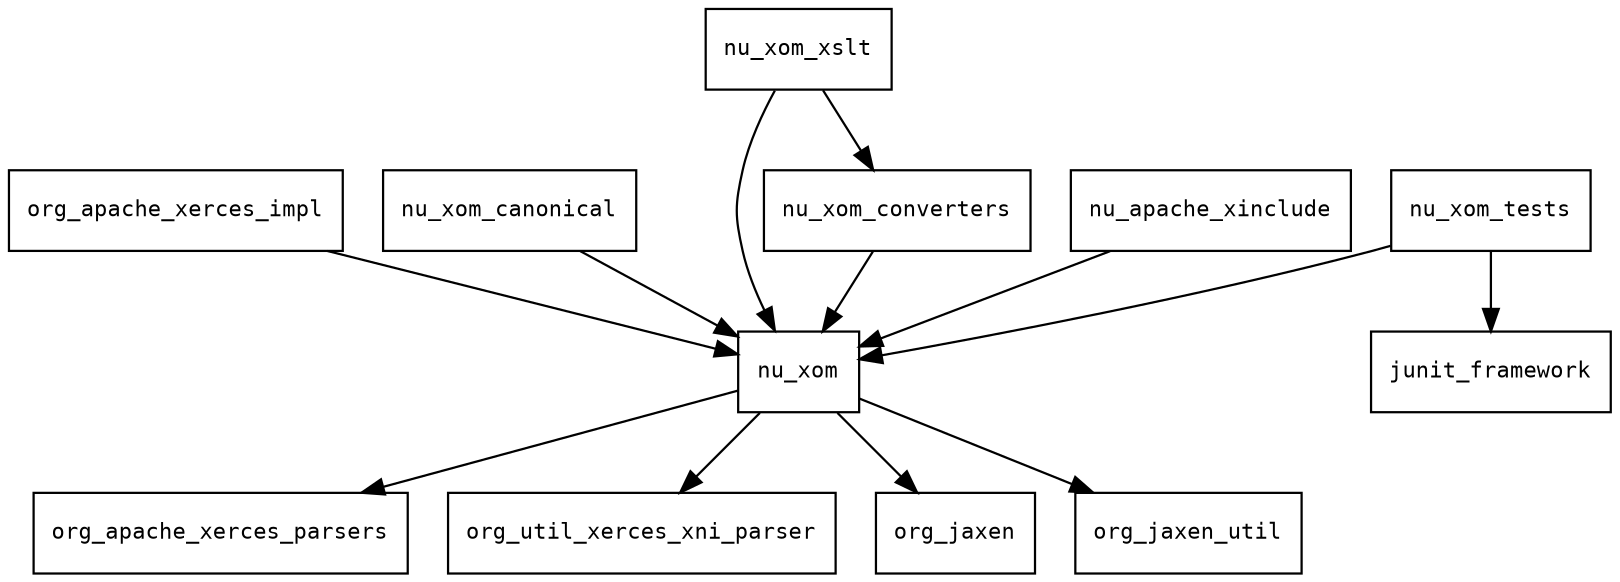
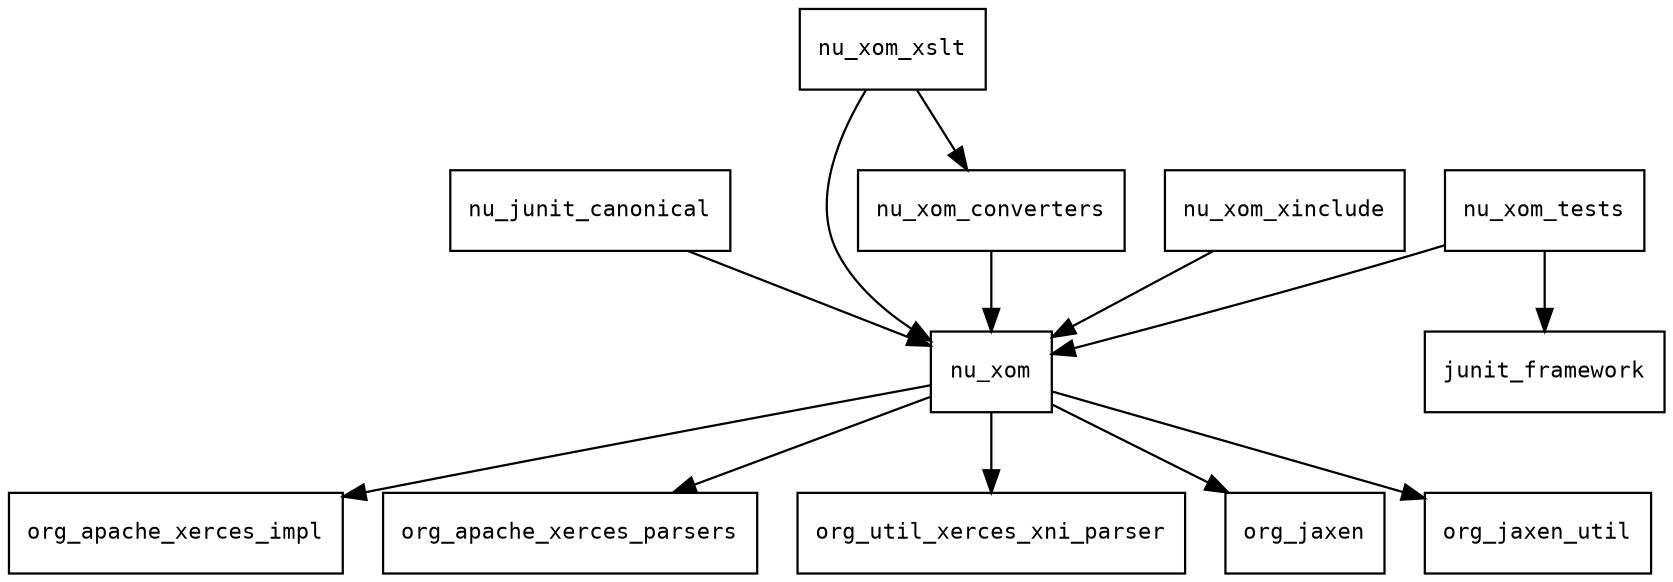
(510, 211) -> (590, 211)
(1211, 211) -> (1285, 211)
(522, 300) -> (648, 438)
